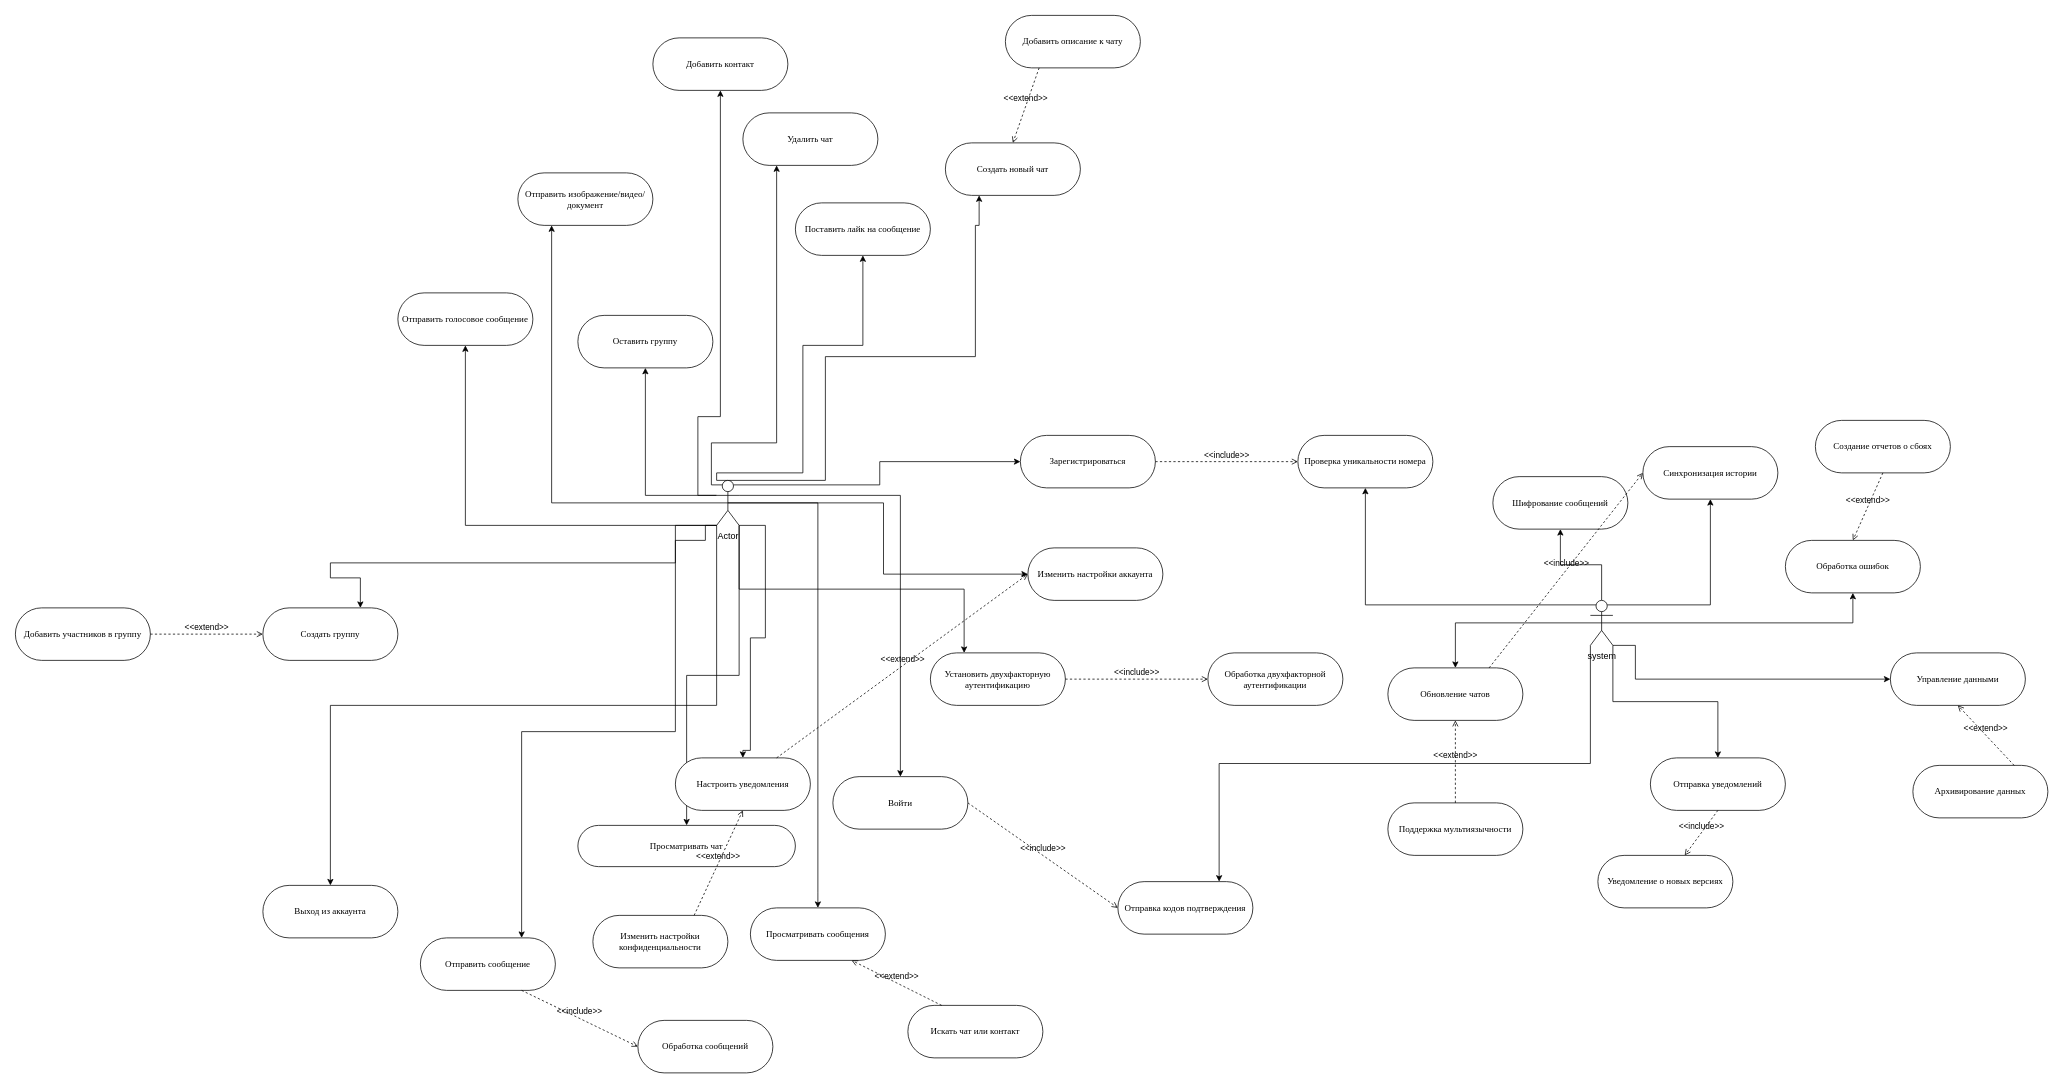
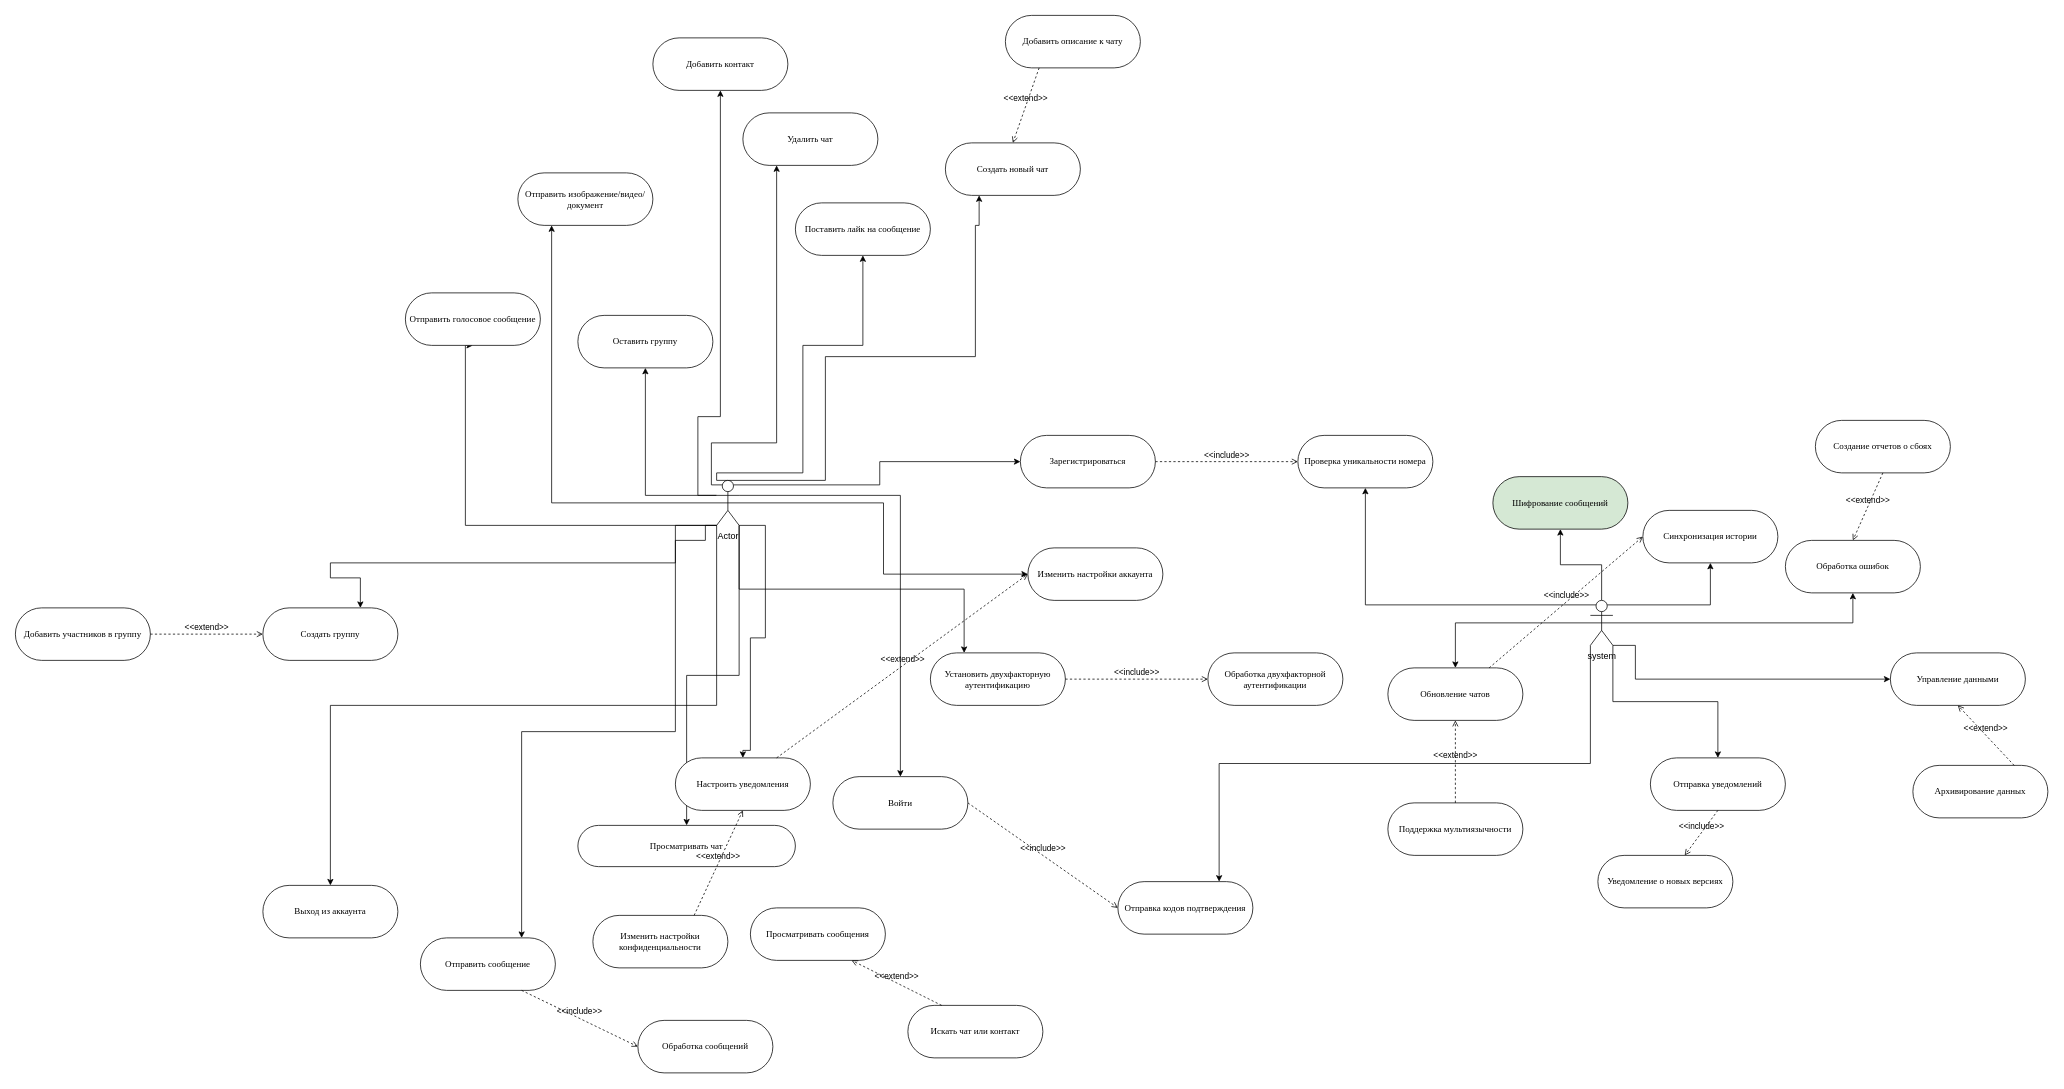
(465, 319) -> (473, 319)
(1710, 473) -> (1710, 537)
(1560, 503) -> (1560, 503)
(818, 901) -> none
